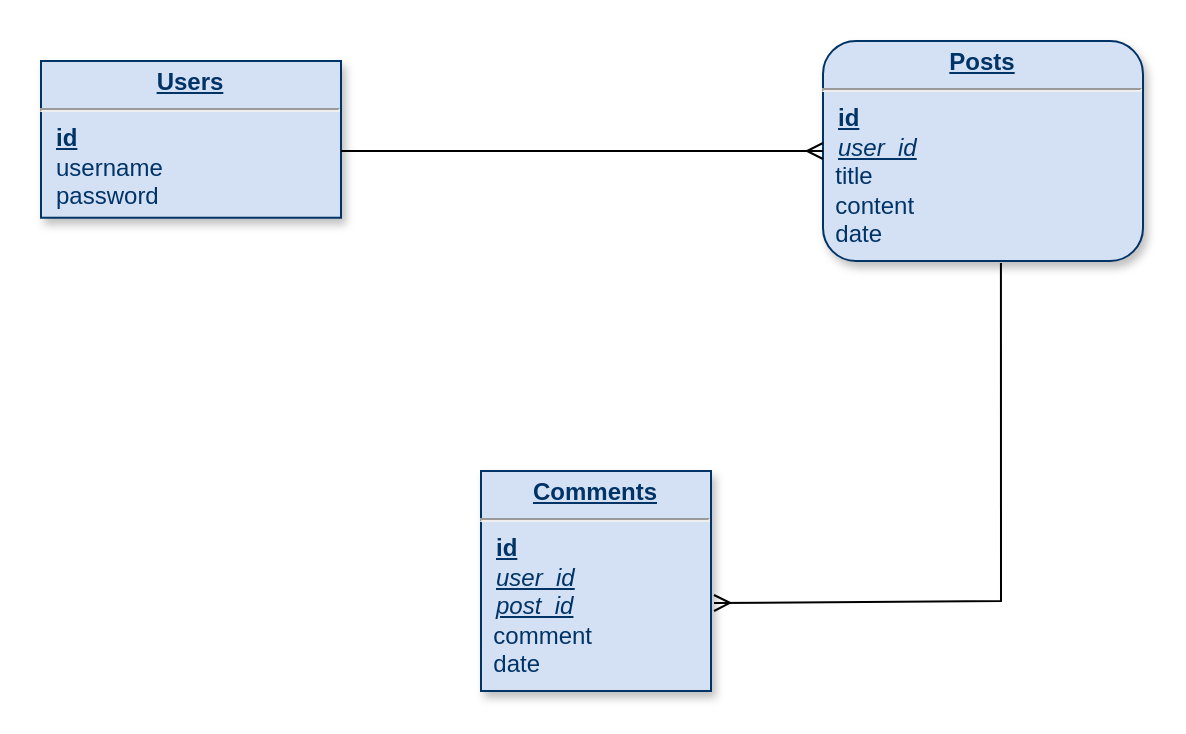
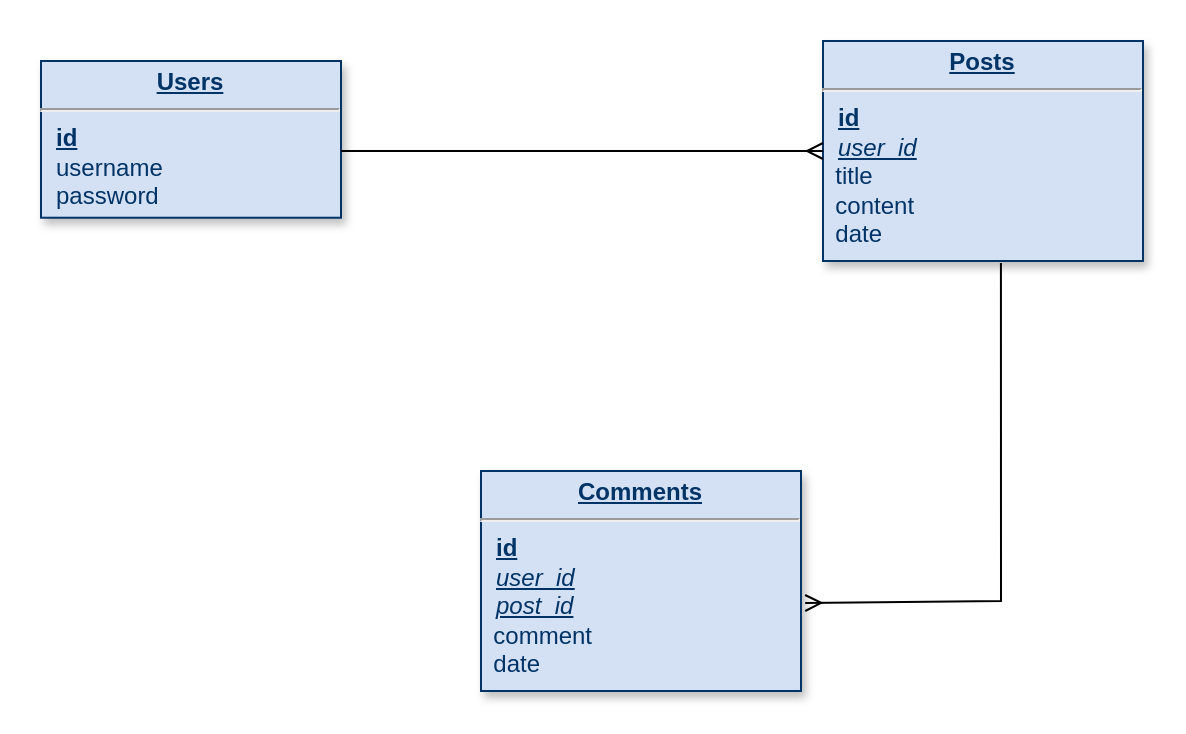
(983, 151) -> (983, 151)
(596, 581) -> (641, 581)
